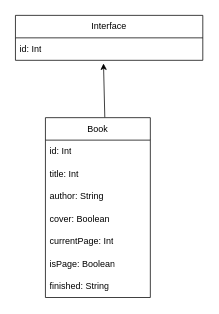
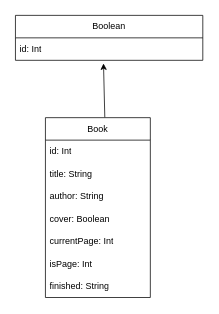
(109, 27) -> (109, 27)
(70, 174) -> (77, 174)
(83, 264) -> (74, 264)
